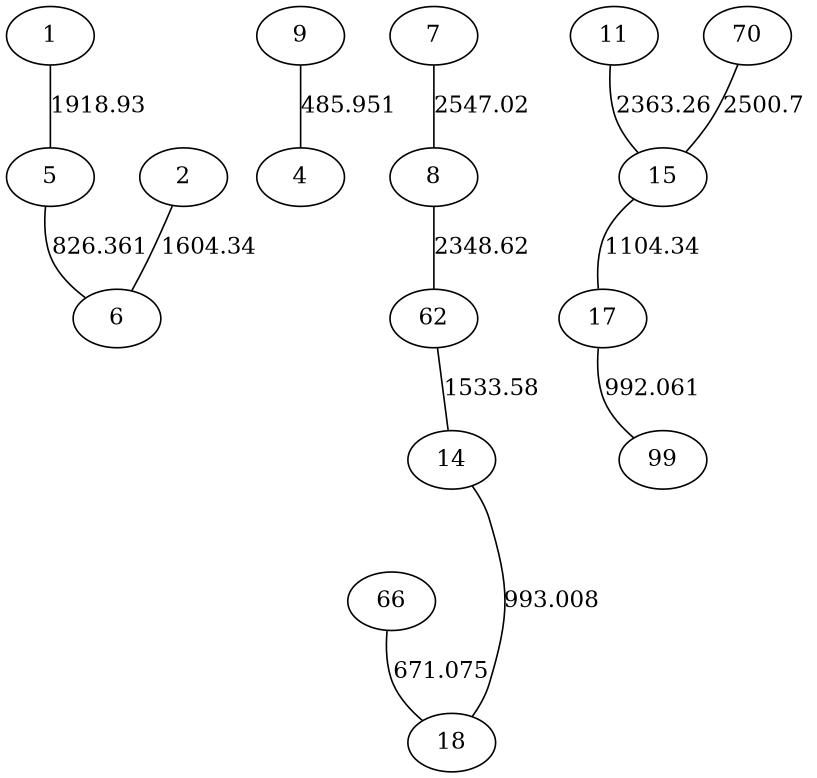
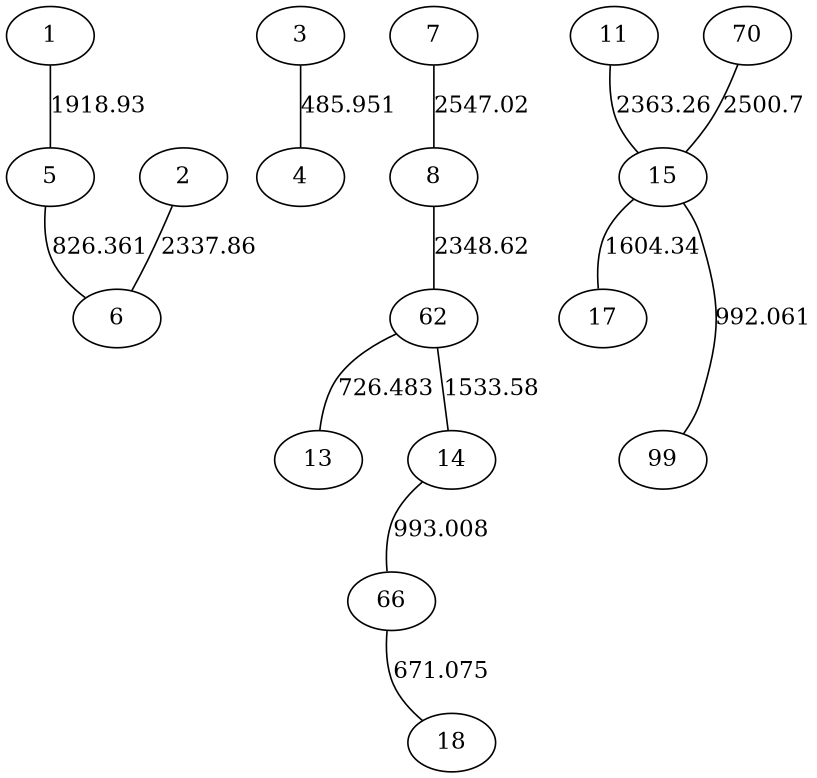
(301, 36) -> (301, 36)
(209, 248) -> (209, 248)
(652, 248) -> (652, 248)
(603, 398) -> (716, 318)
none -> (318, 460)
(505, 601) -> (392, 522)
